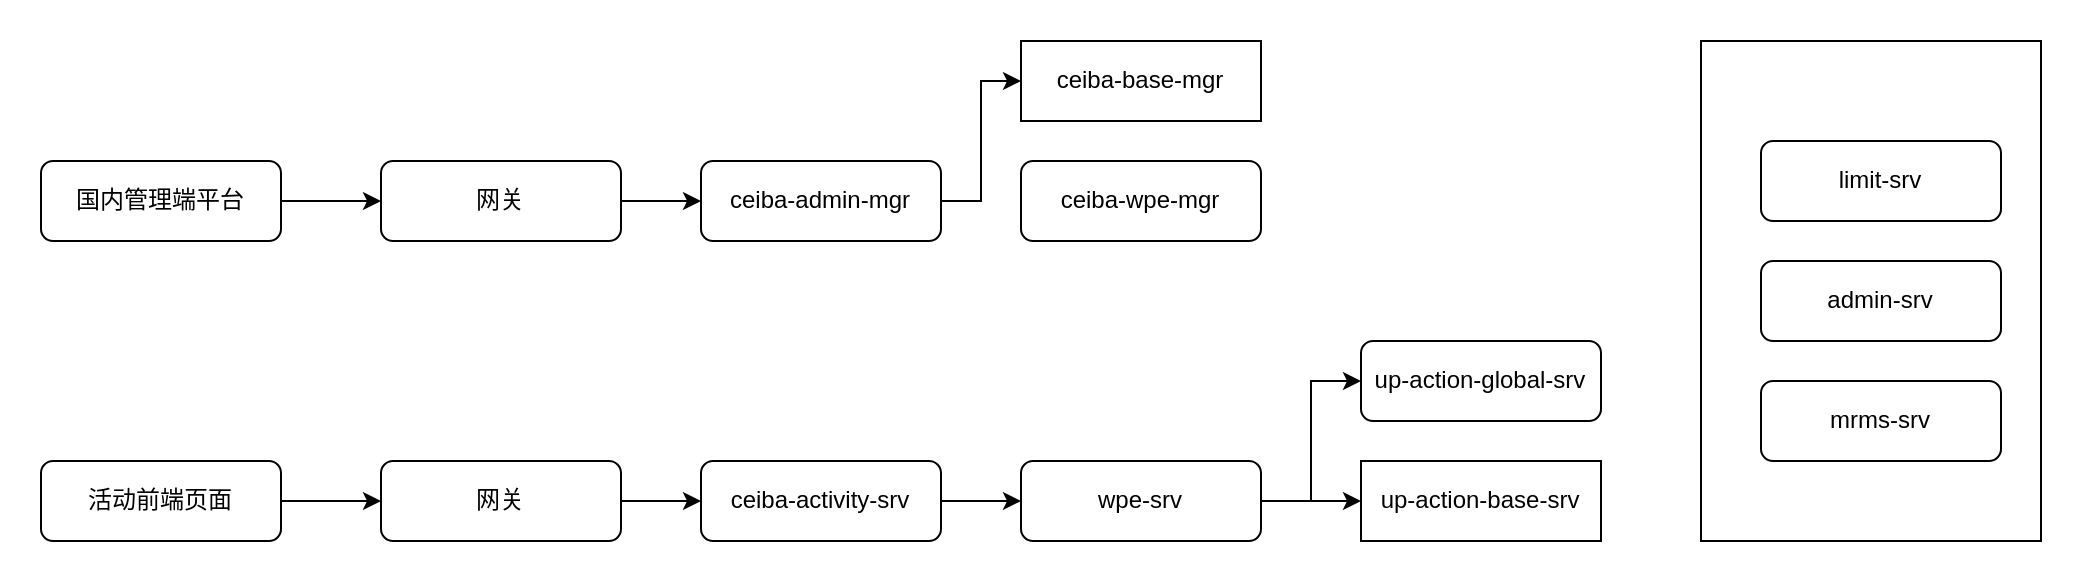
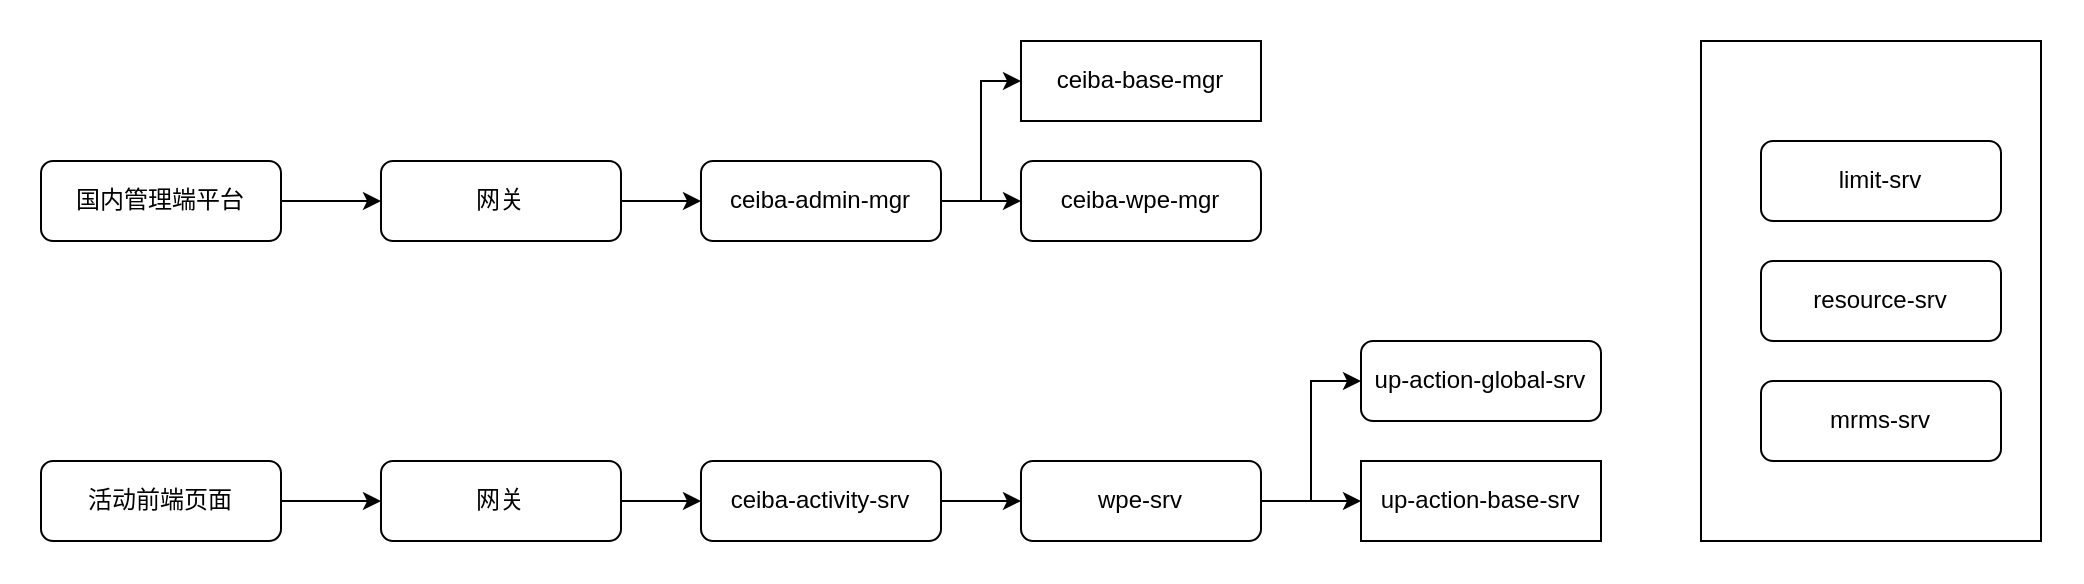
none -> (996, 201)
(1881, 301) -> (1881, 301)
